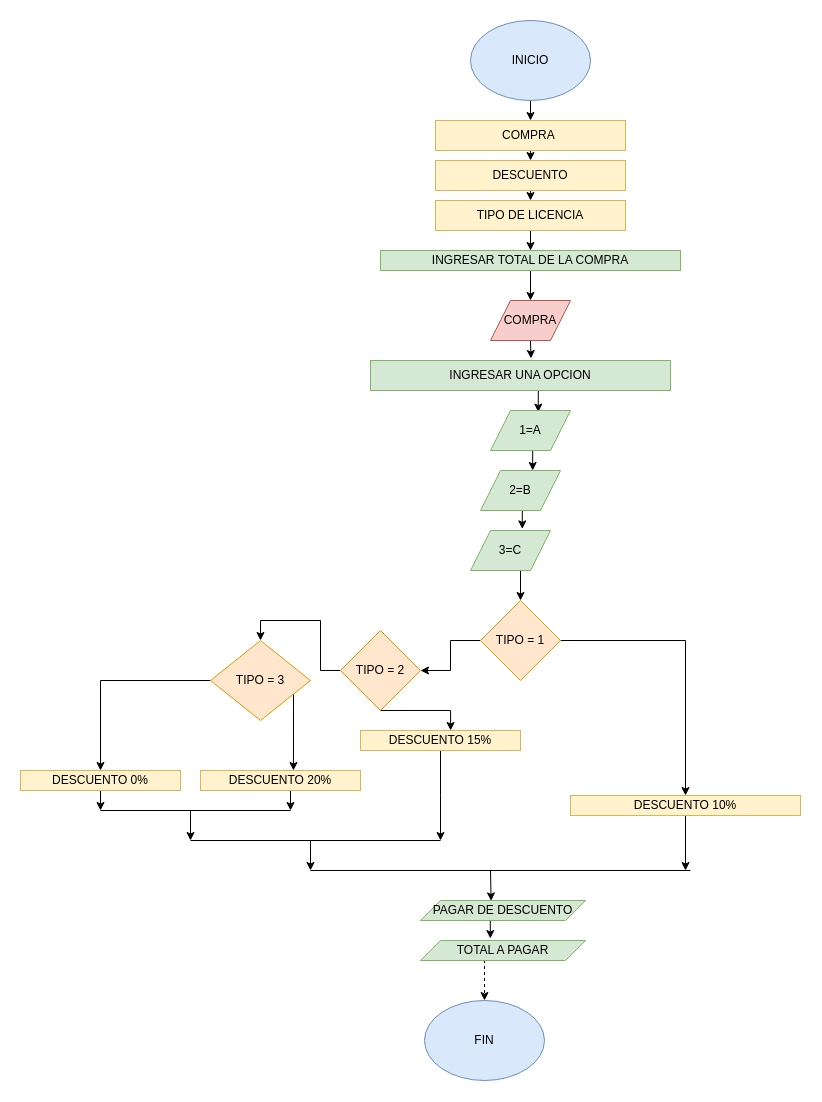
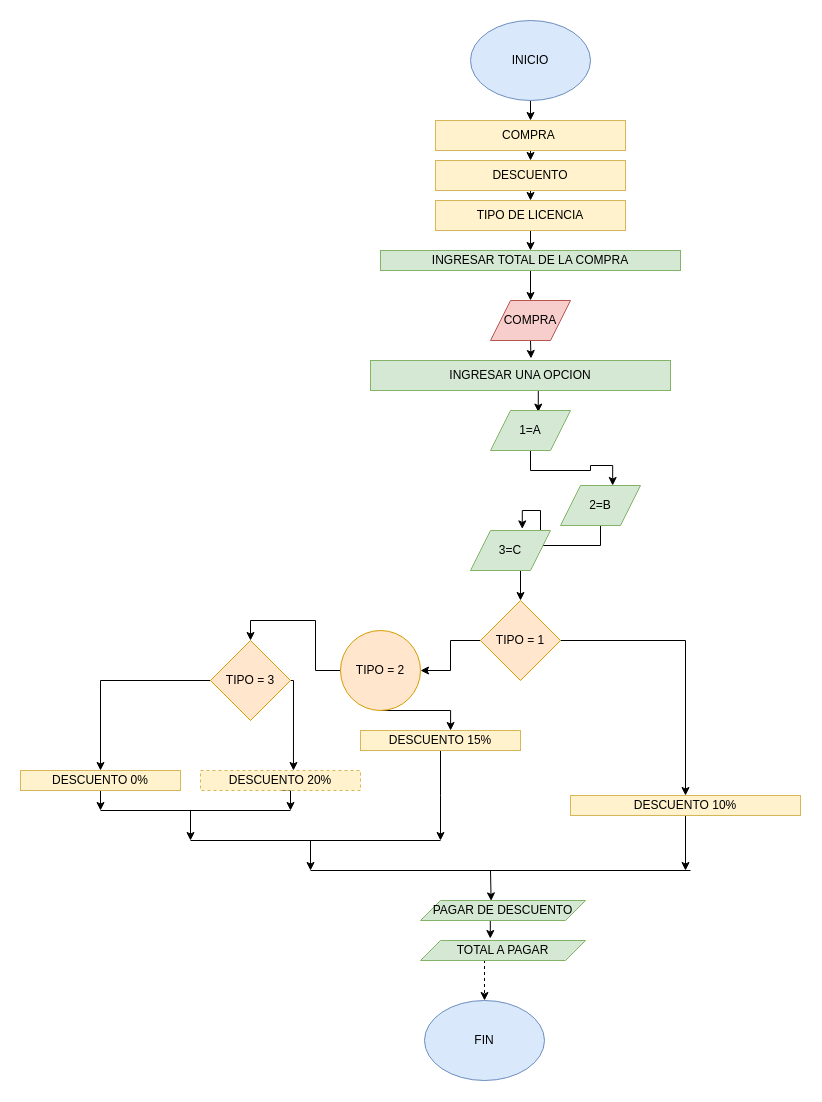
(521, 491) -> (601, 506)
(381, 671) -> (381, 671)
(261, 681) -> (251, 681)
(281, 781) -> (281, 781)
